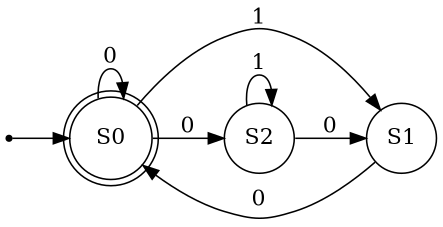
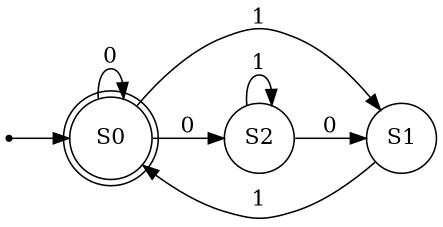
(259, 200) -> (259, 200)
